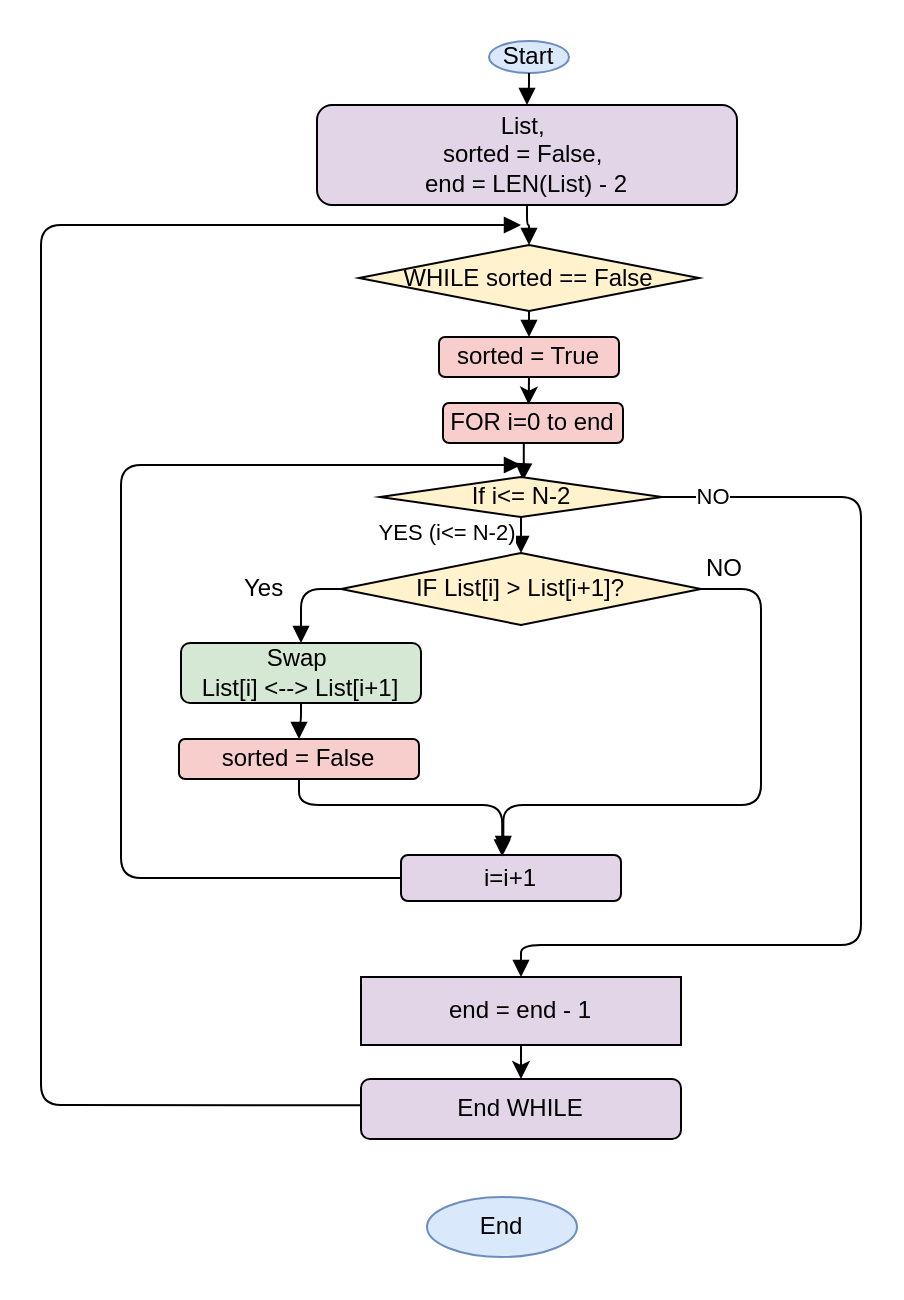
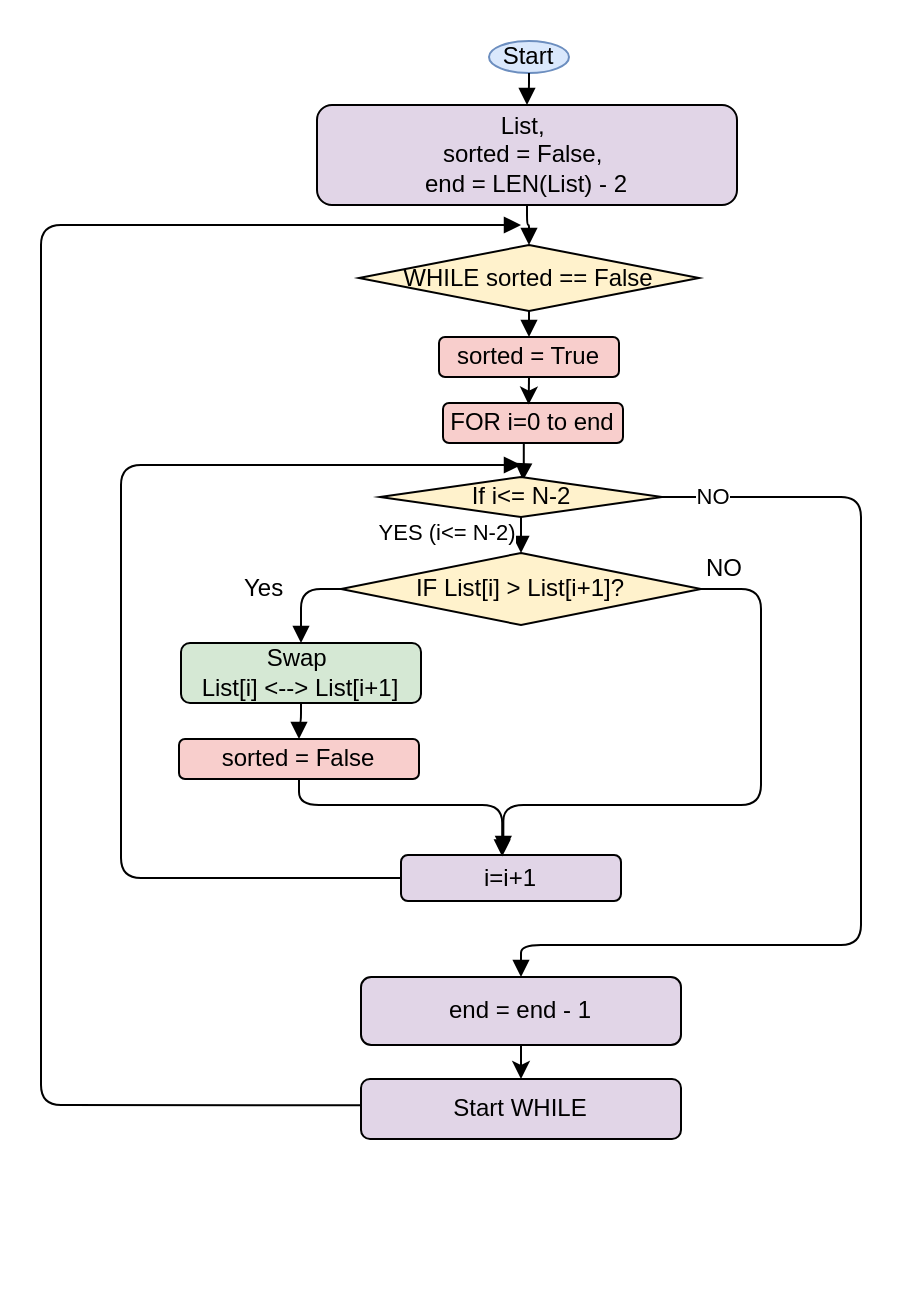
(521, 1011) -> (521, 1011)
(521, 1109) -> (521, 1109)
(502, 1227) -> none
